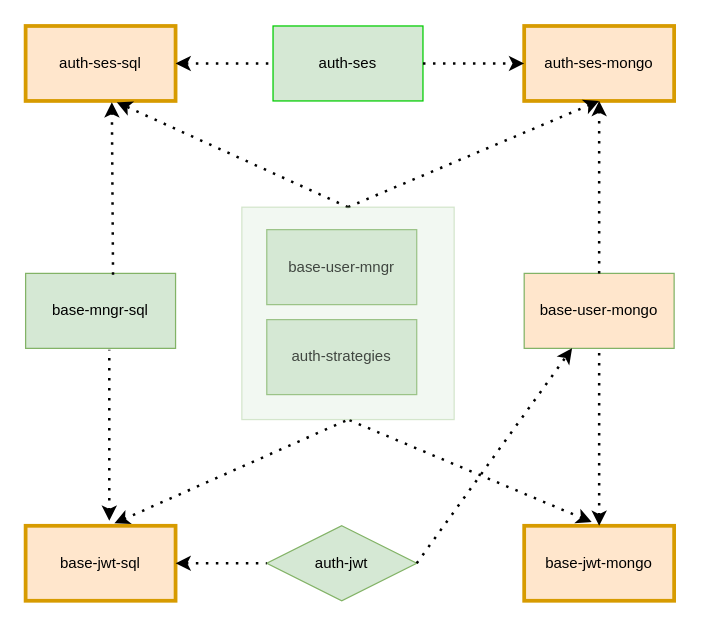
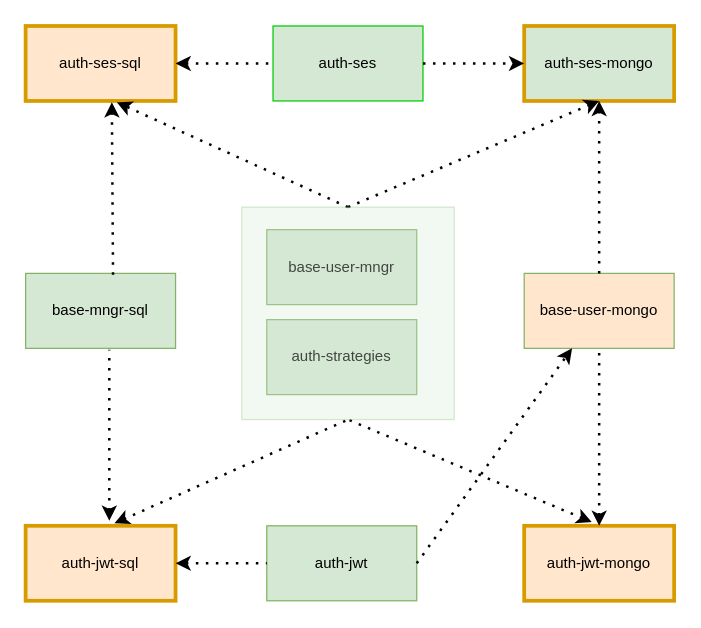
(599, 63) -> (599, 63)
(101, 563) -> (101, 563)
(342, 563) -> (342, 563)
(599, 563) -> (599, 563)
